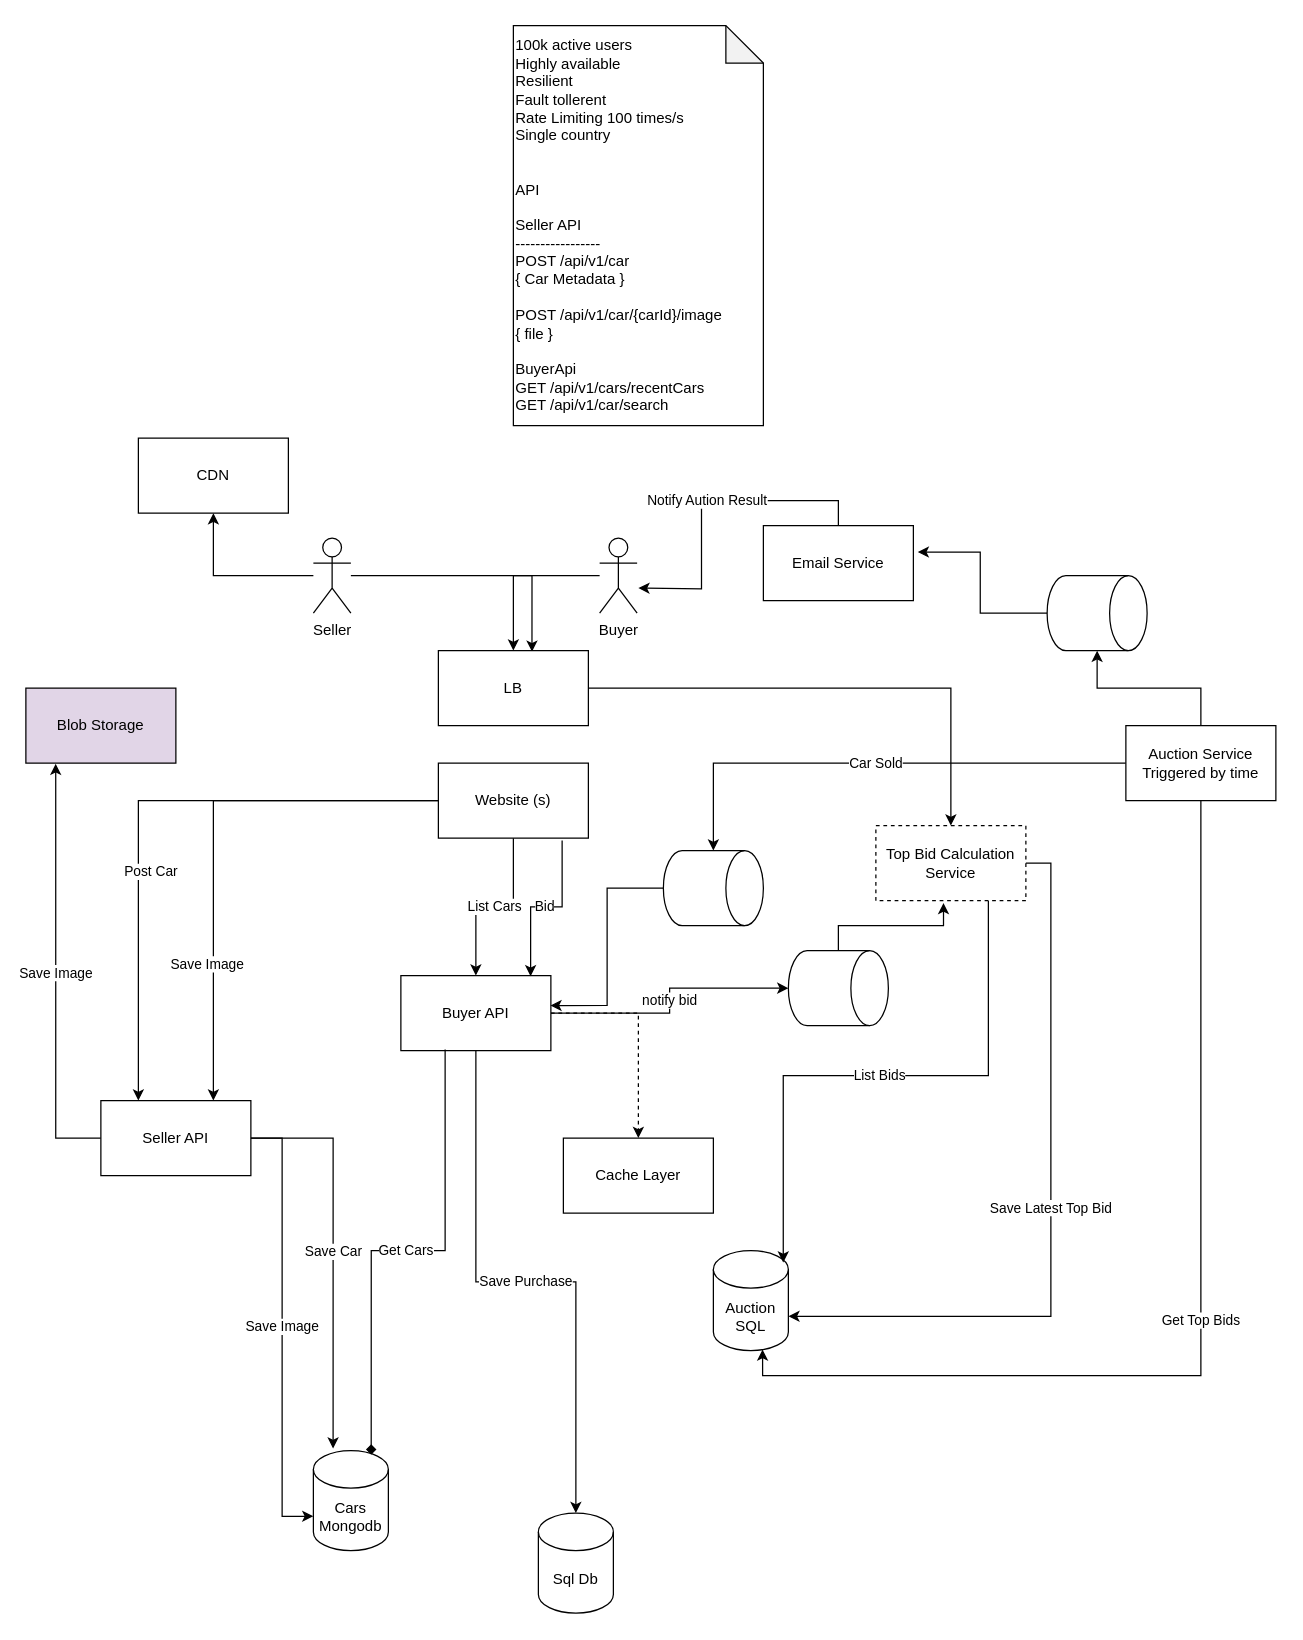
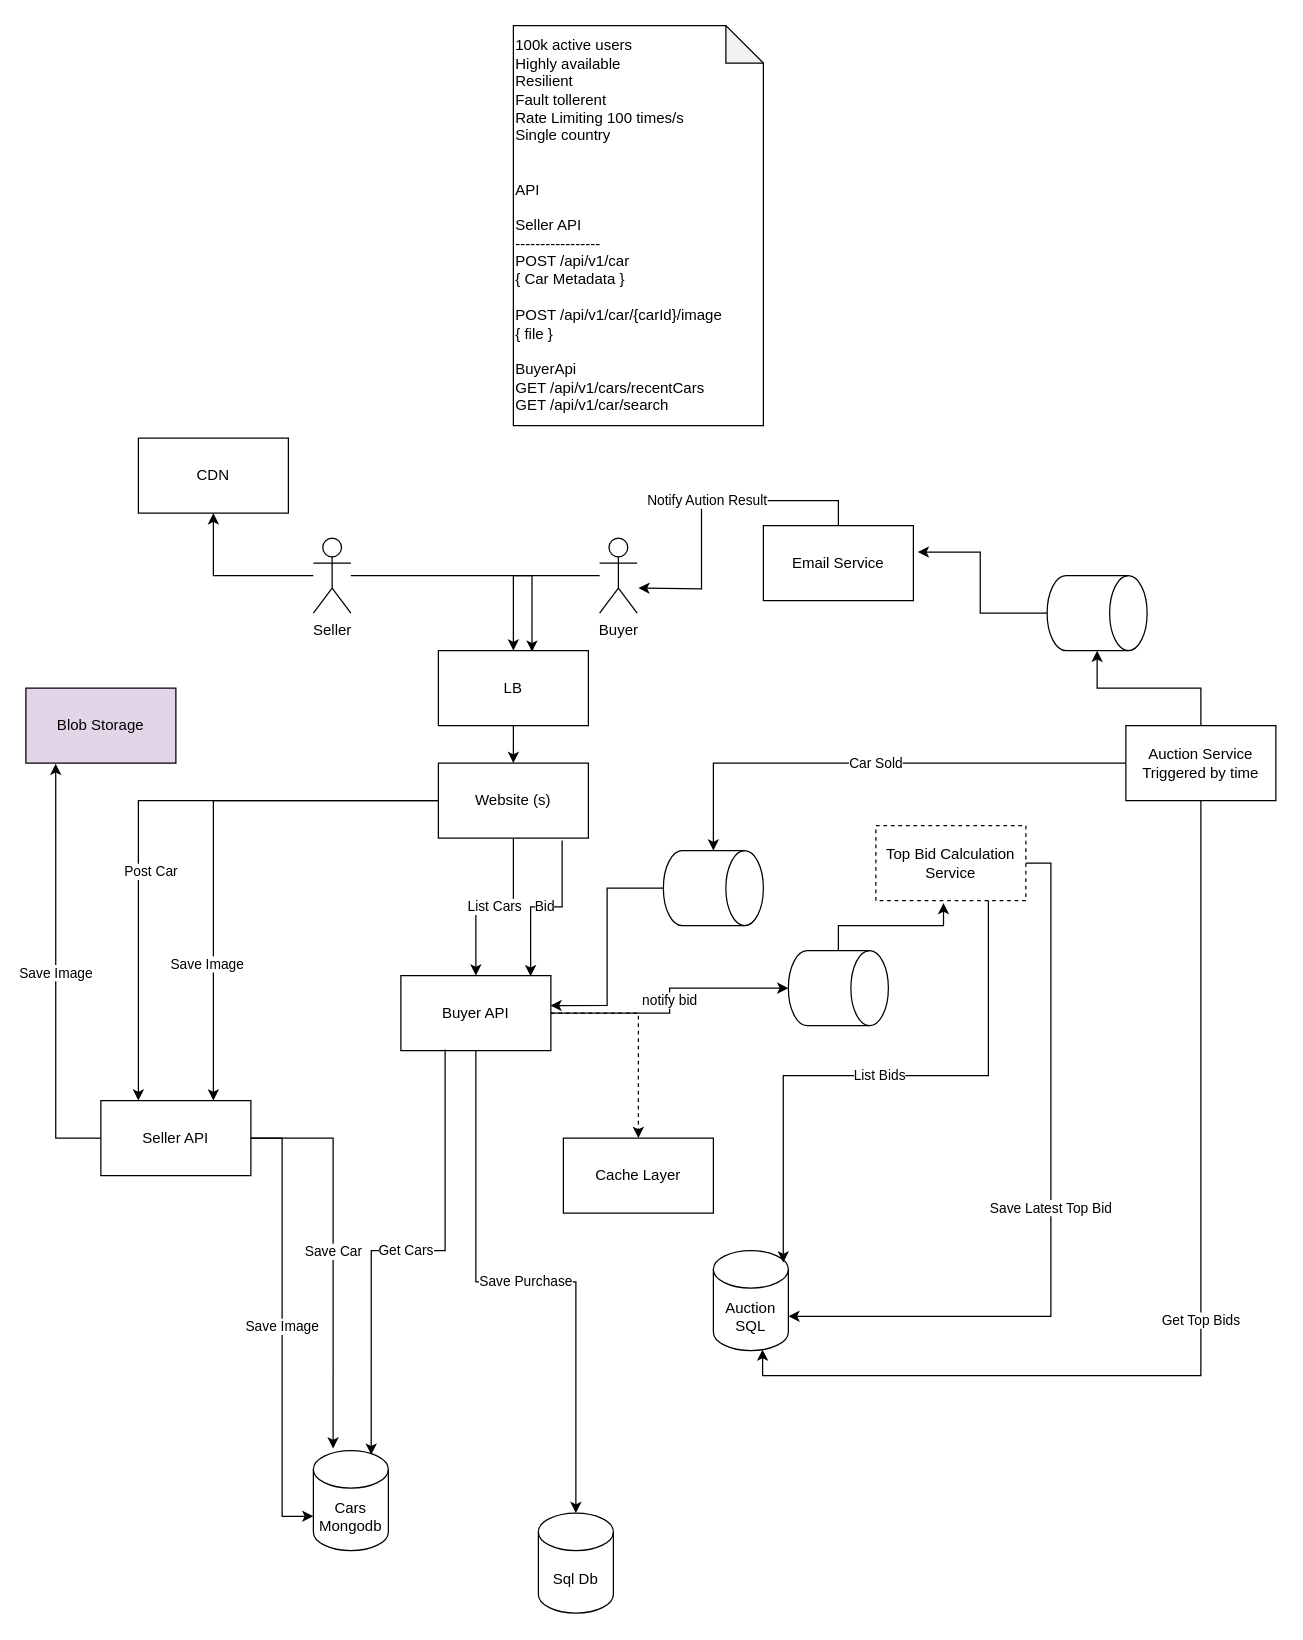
(833, 688) -> (513, 749)
(371, 1444) -> (371, 1445)
